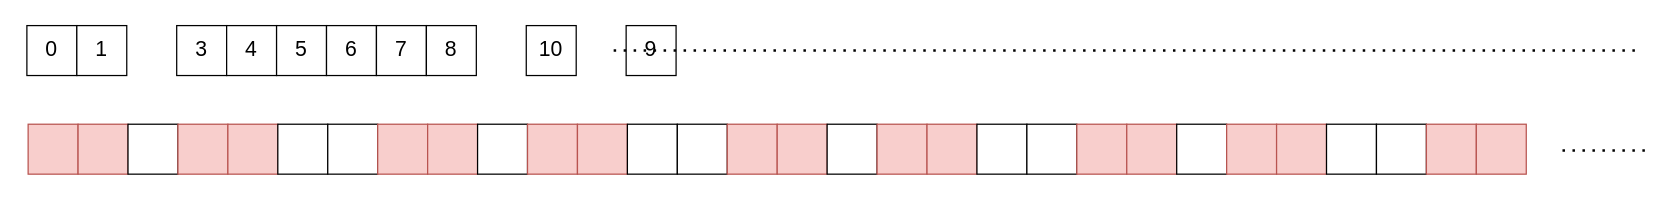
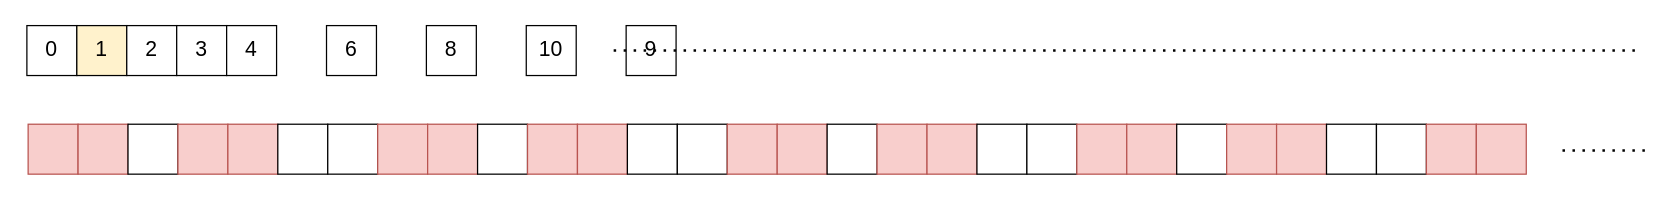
(101, 51) -> (101, 51)
none -> (151, 51)
(301, 51) -> none
(401, 51) -> none
